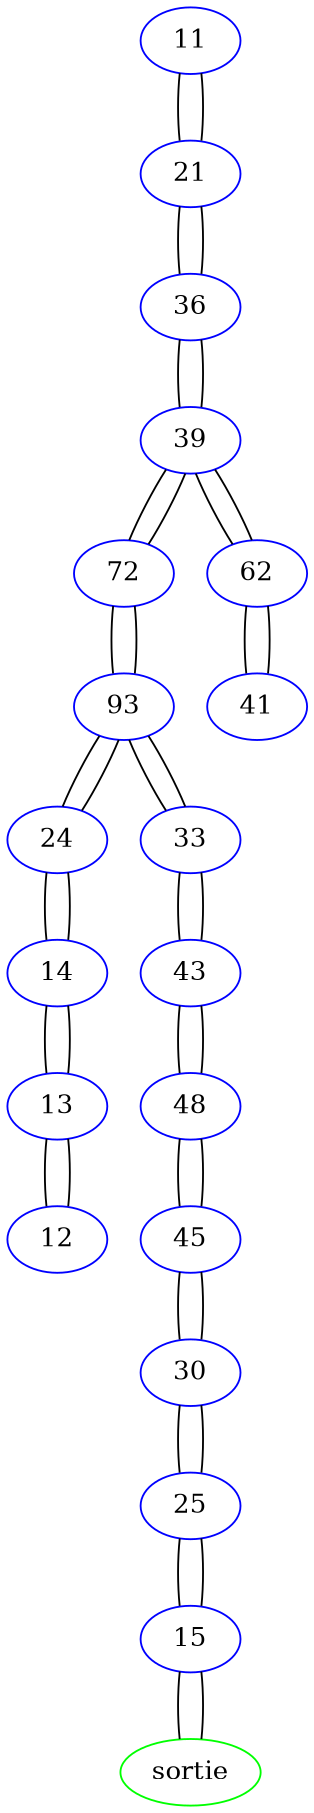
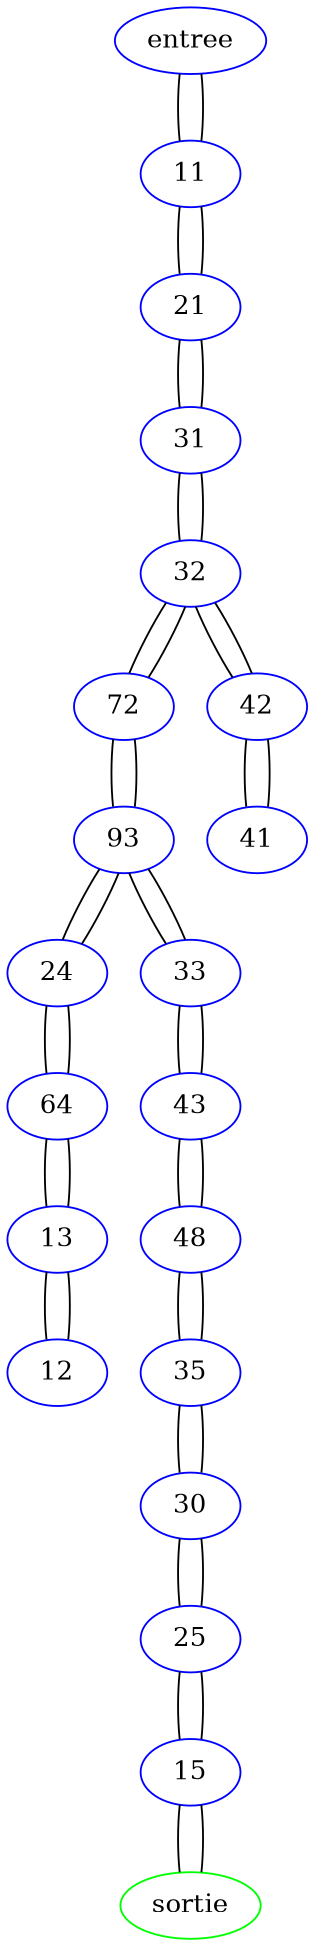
none -> (191, 41)
(191, 307) -> (191, 440)
(191, 440) -> (191, 574)
(257, 574) -> (257, 707)
(57, 973) -> (57, 1106)
(191, 1240) -> (191, 1373)
